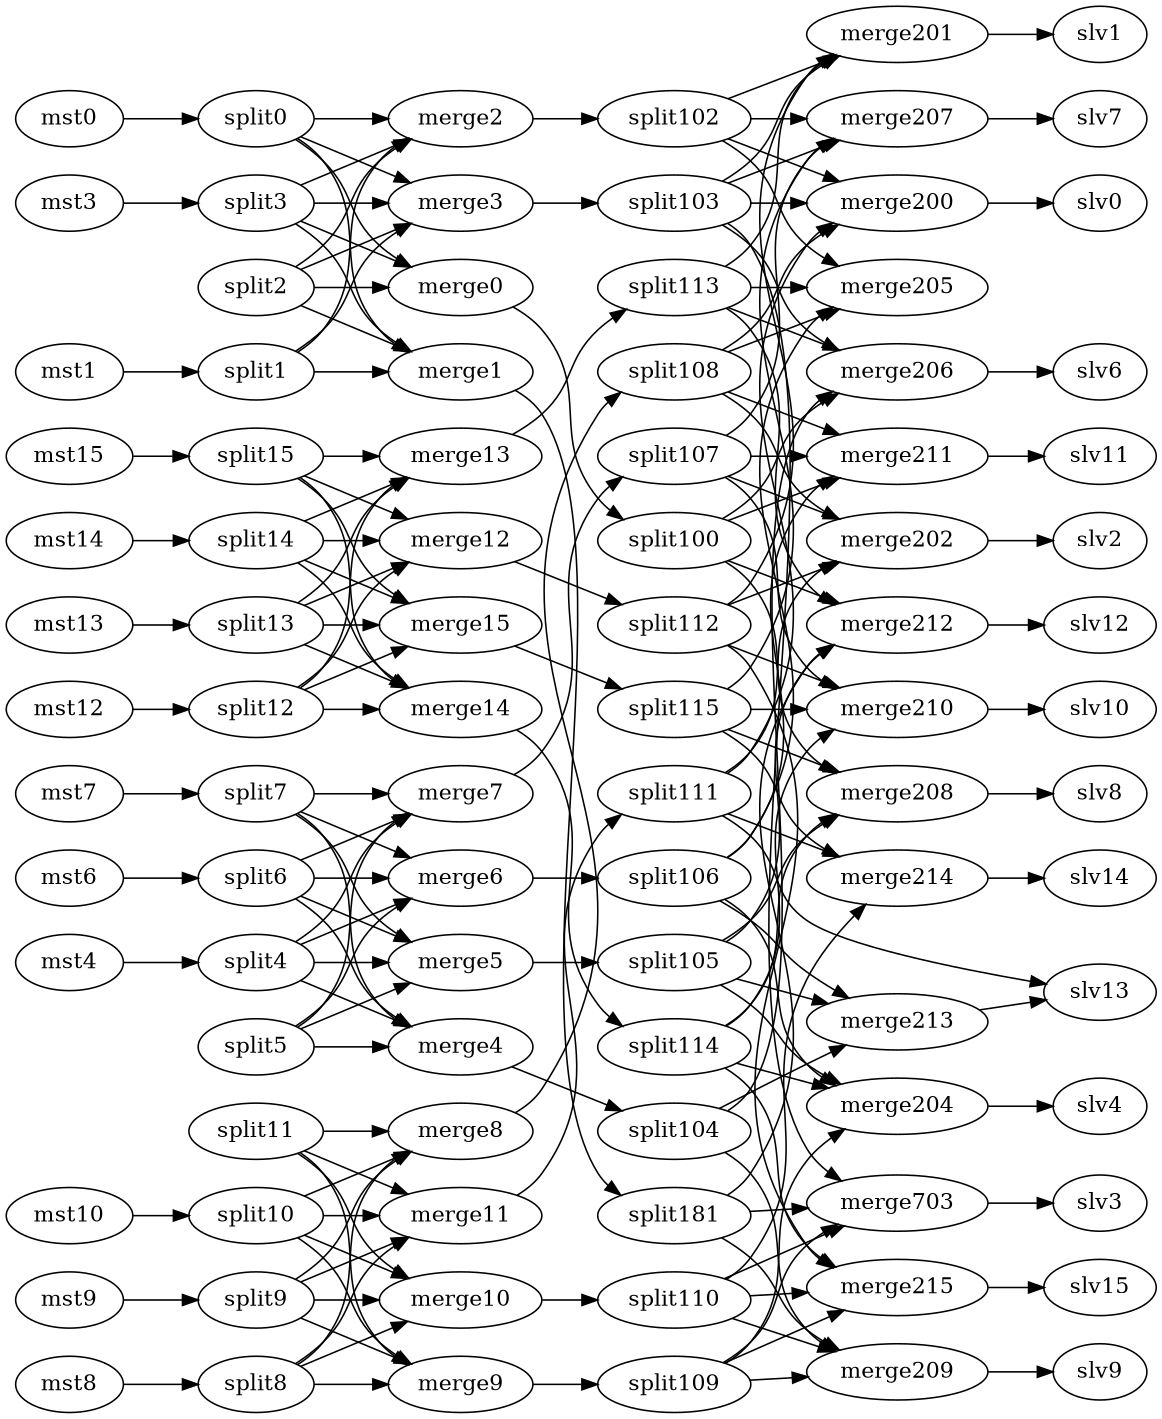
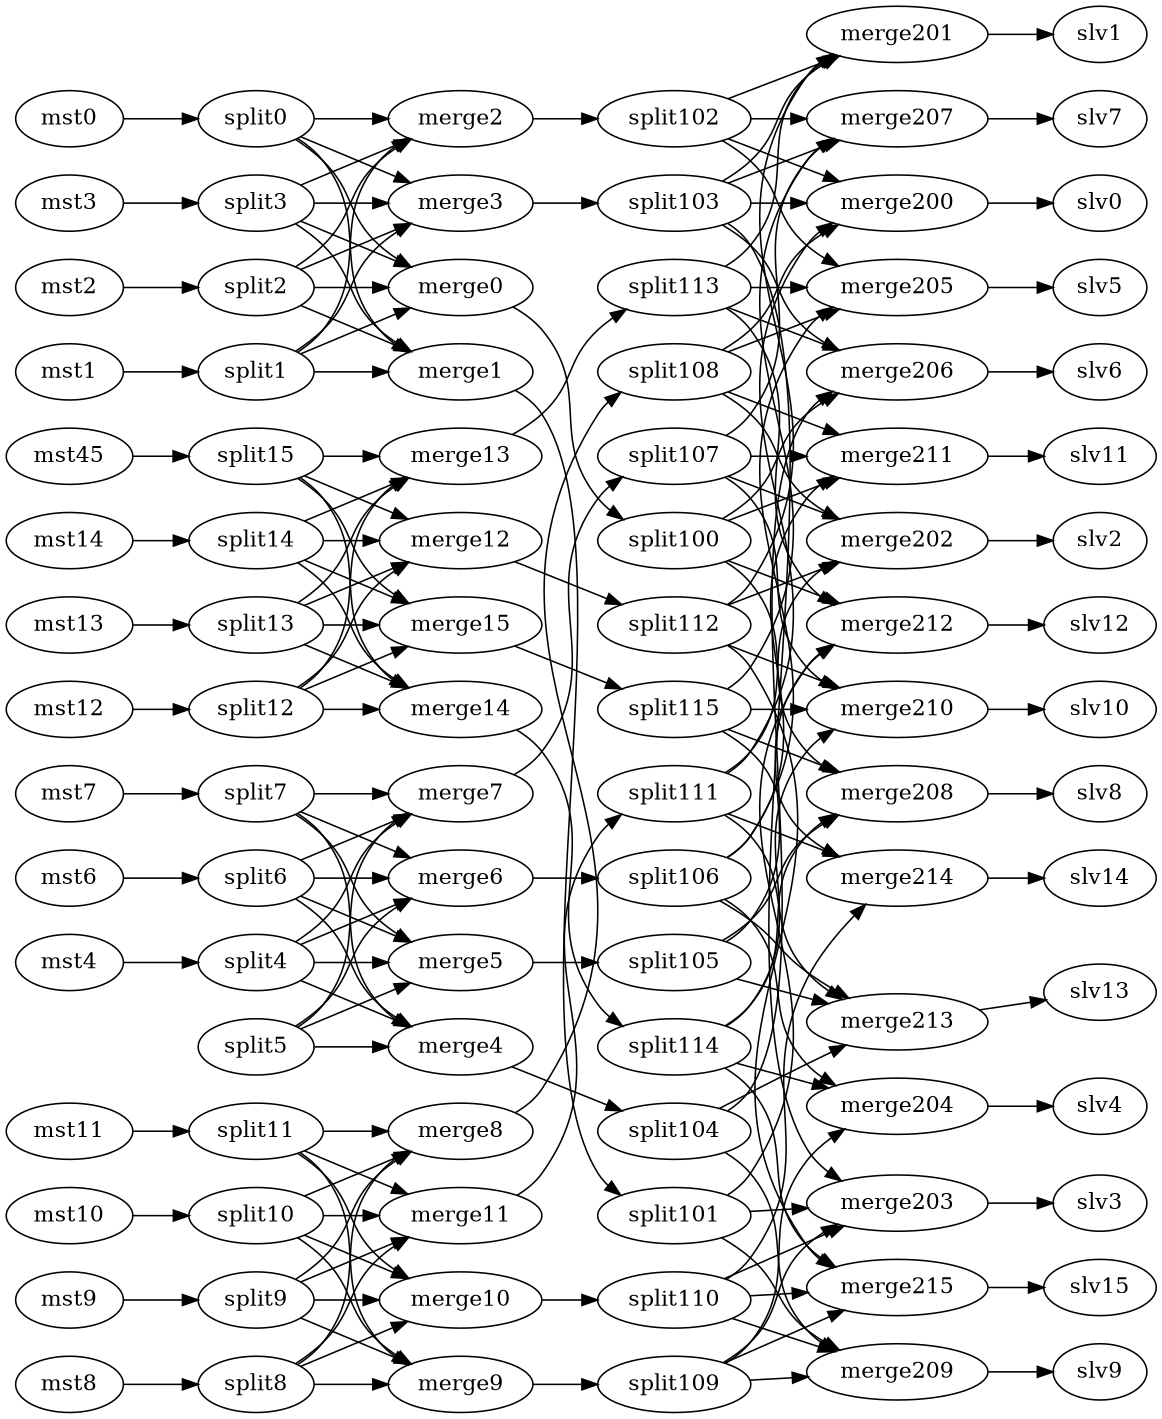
none -> (70, 288)
none -> (1100, 288)
none -> (346, 335)
(70, 456) -> (70, 456)
(850, 940) -> (778, 902)
(775, 1030) -> none
none -> (70, 1131)
(897, 1203) -> (897, 1203)
(674, 1216) -> (674, 1216)
